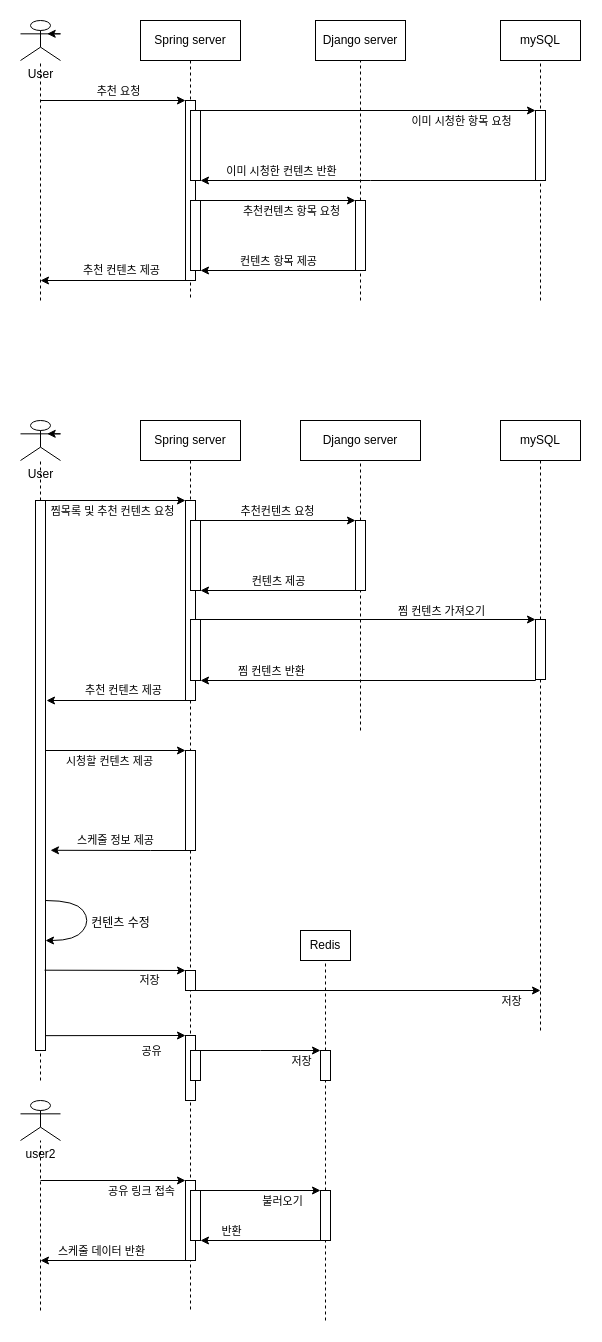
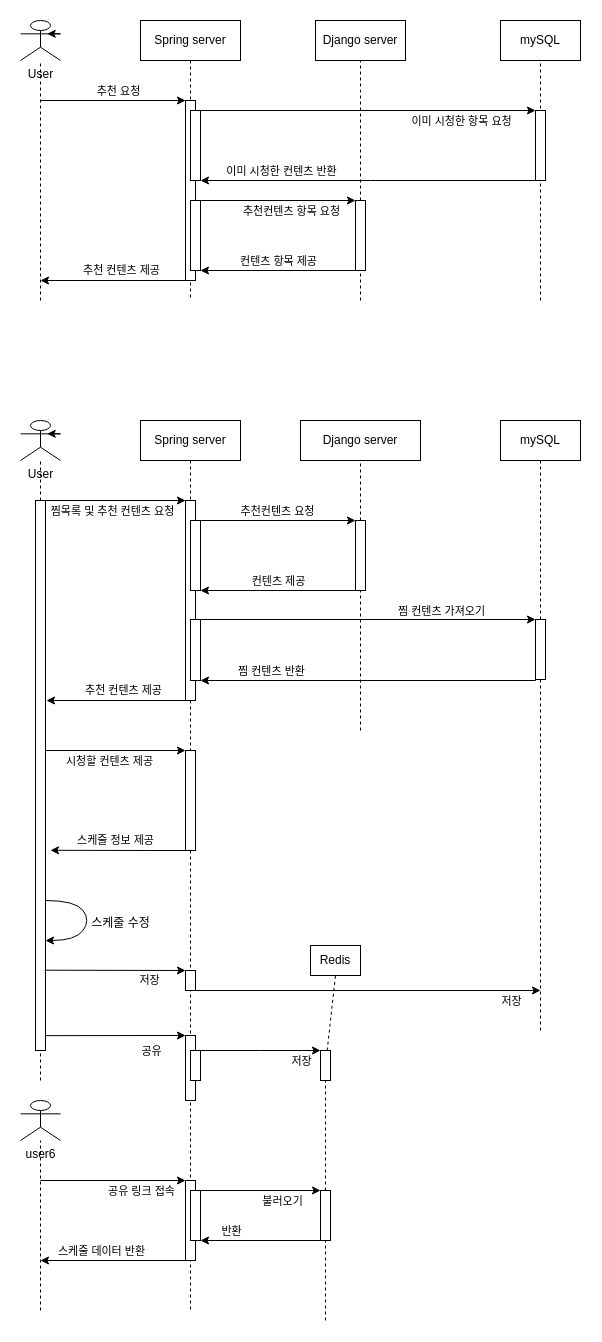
(121, 924) -> (121, 924)
(326, 946) -> (336, 961)
(41, 1155) -> (41, 1155)
